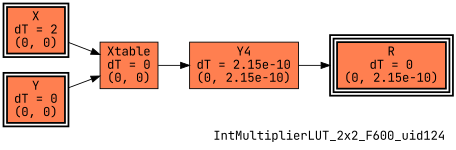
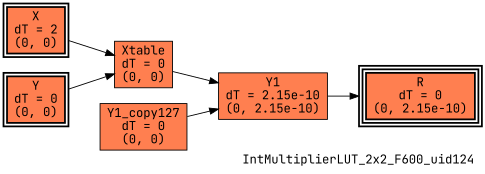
(244, 65) -> (273, 96)
none -> (144, 127)
